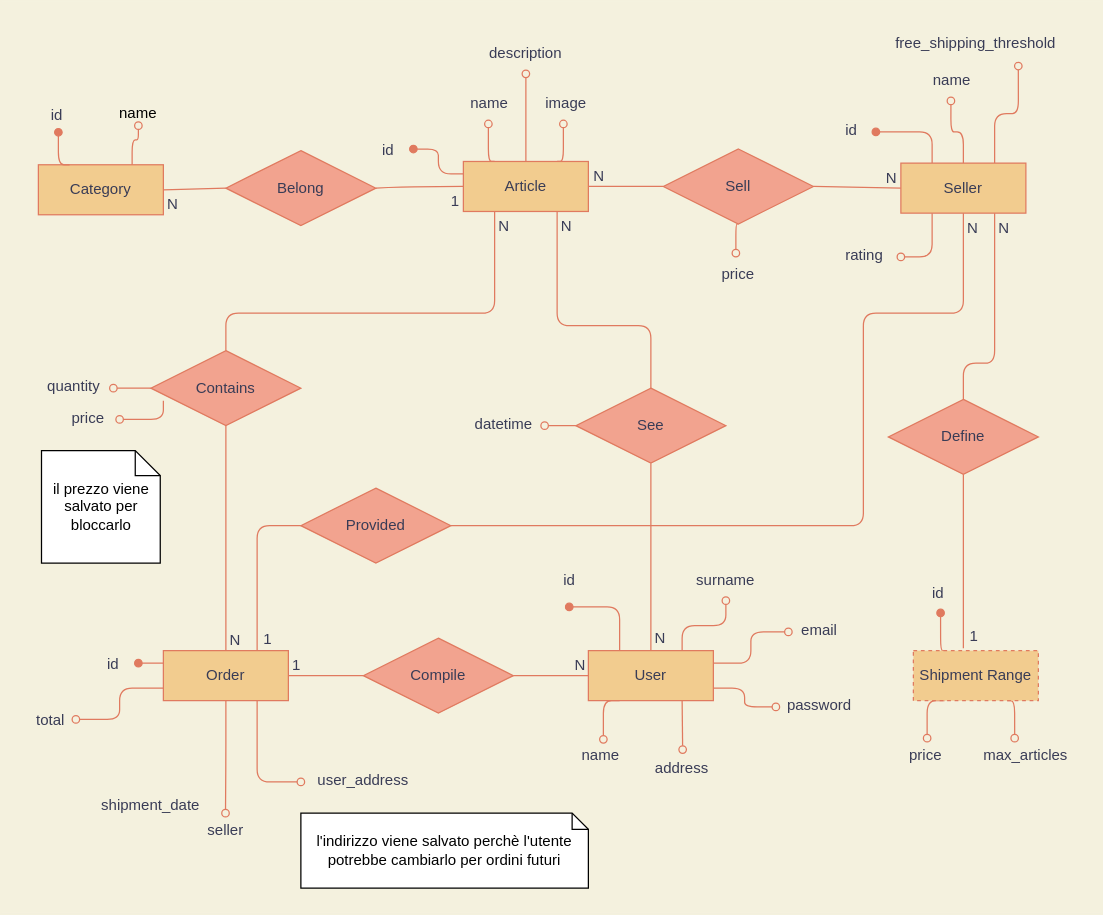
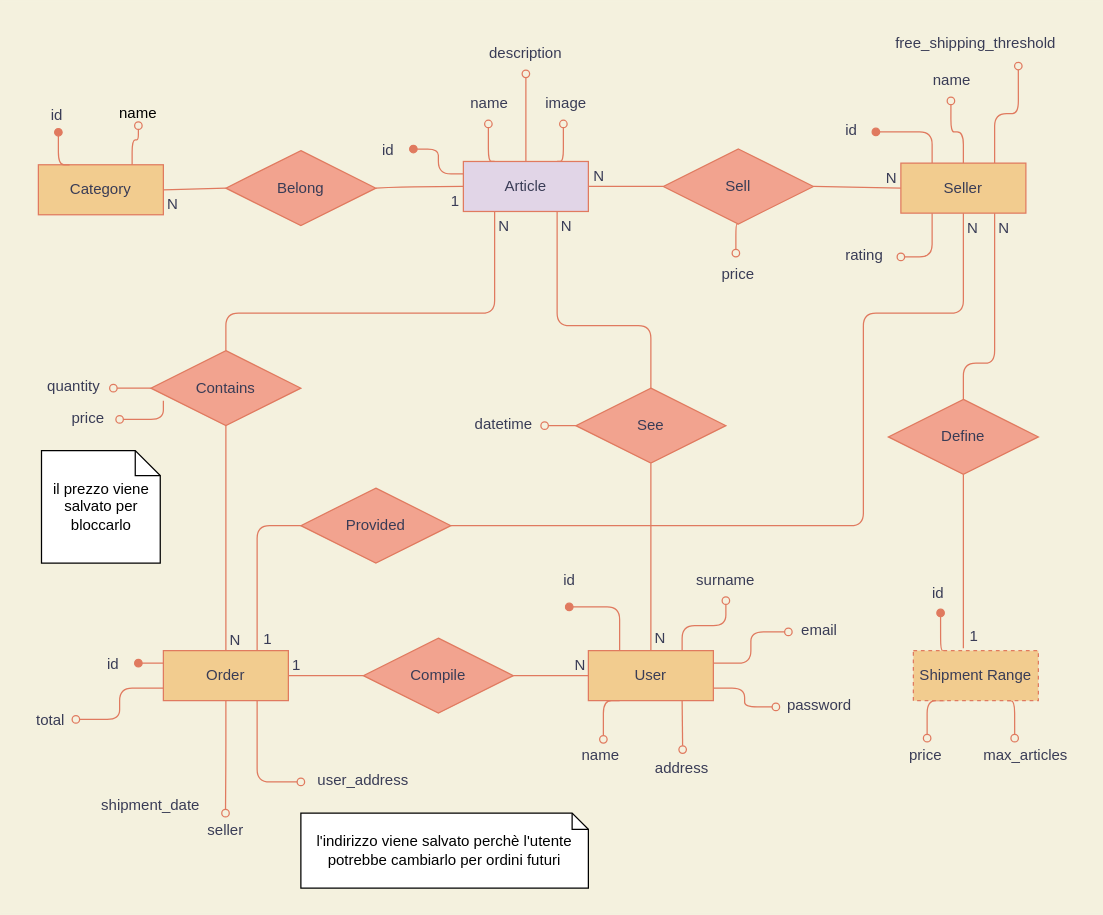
(526, 186) -> (526, 186)
